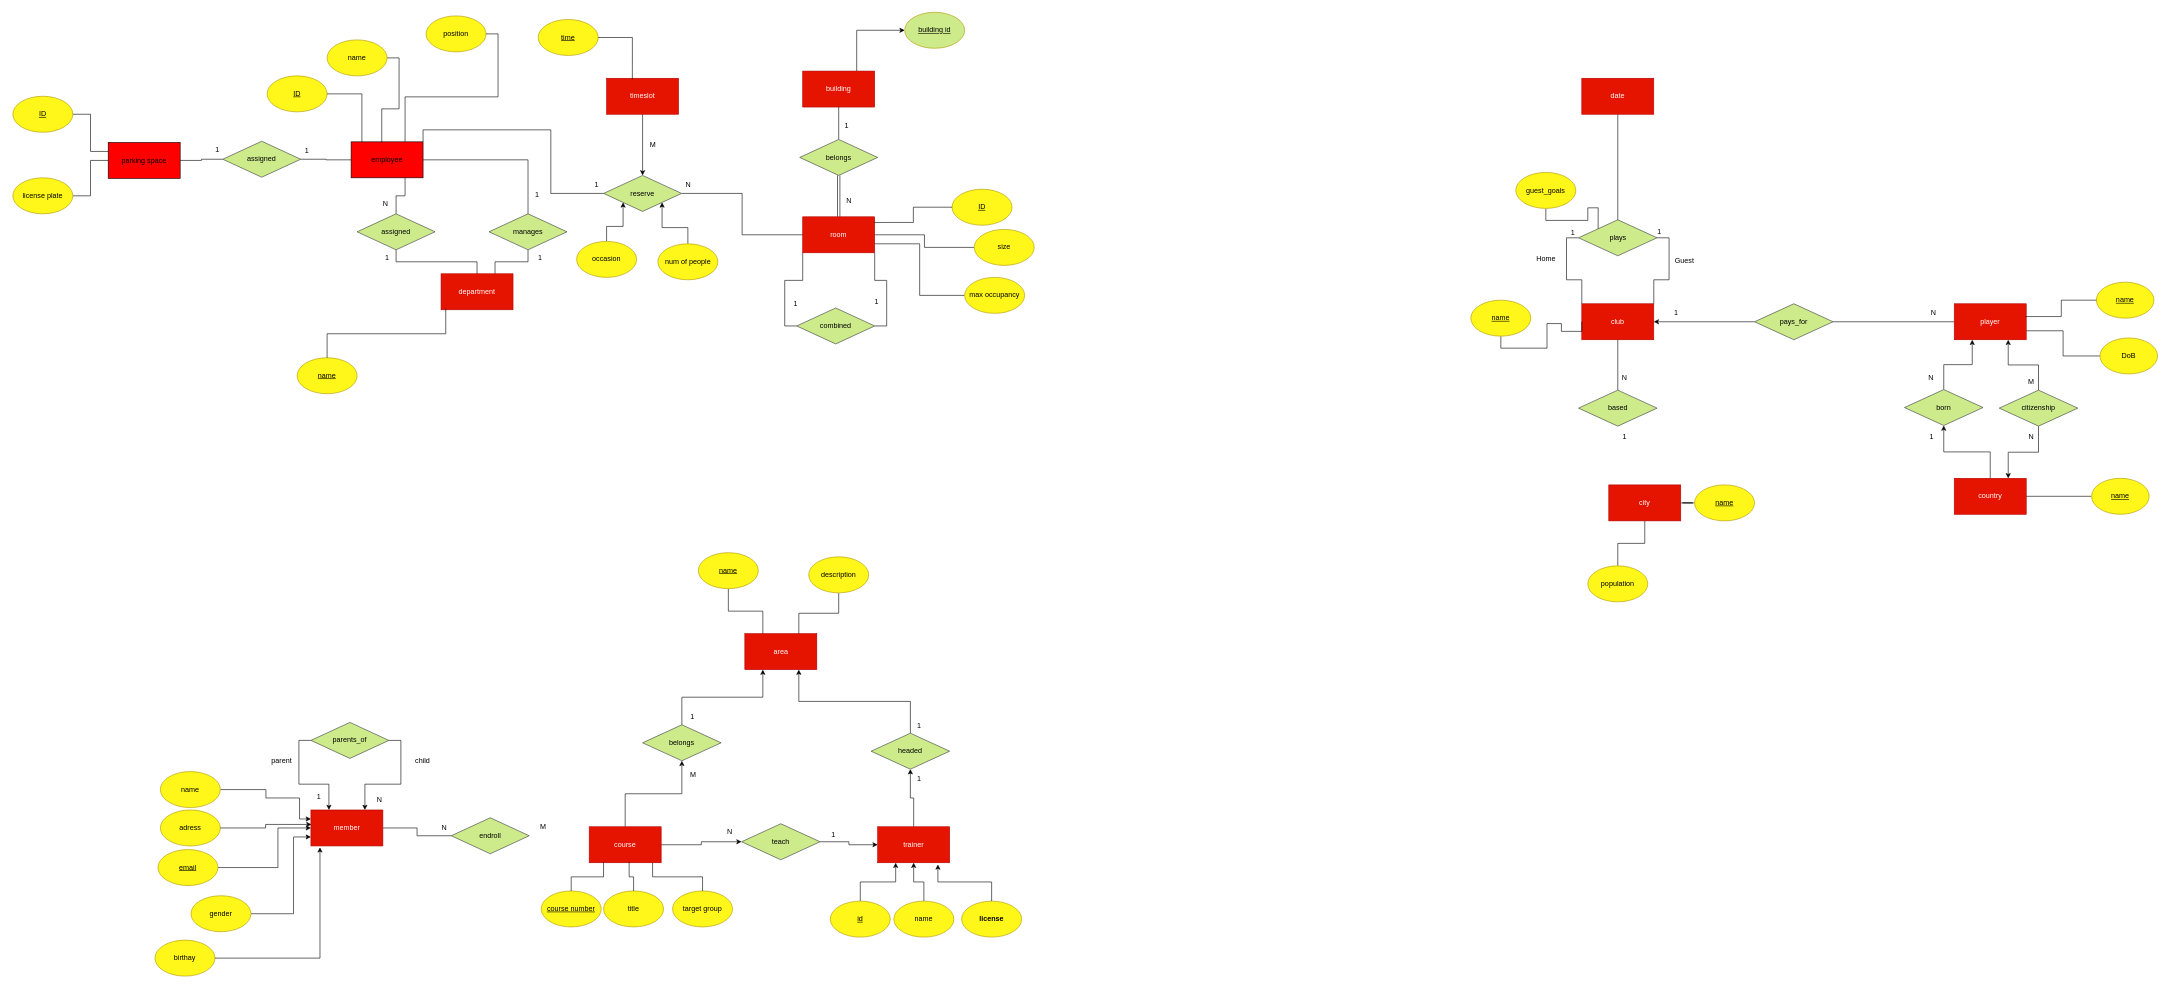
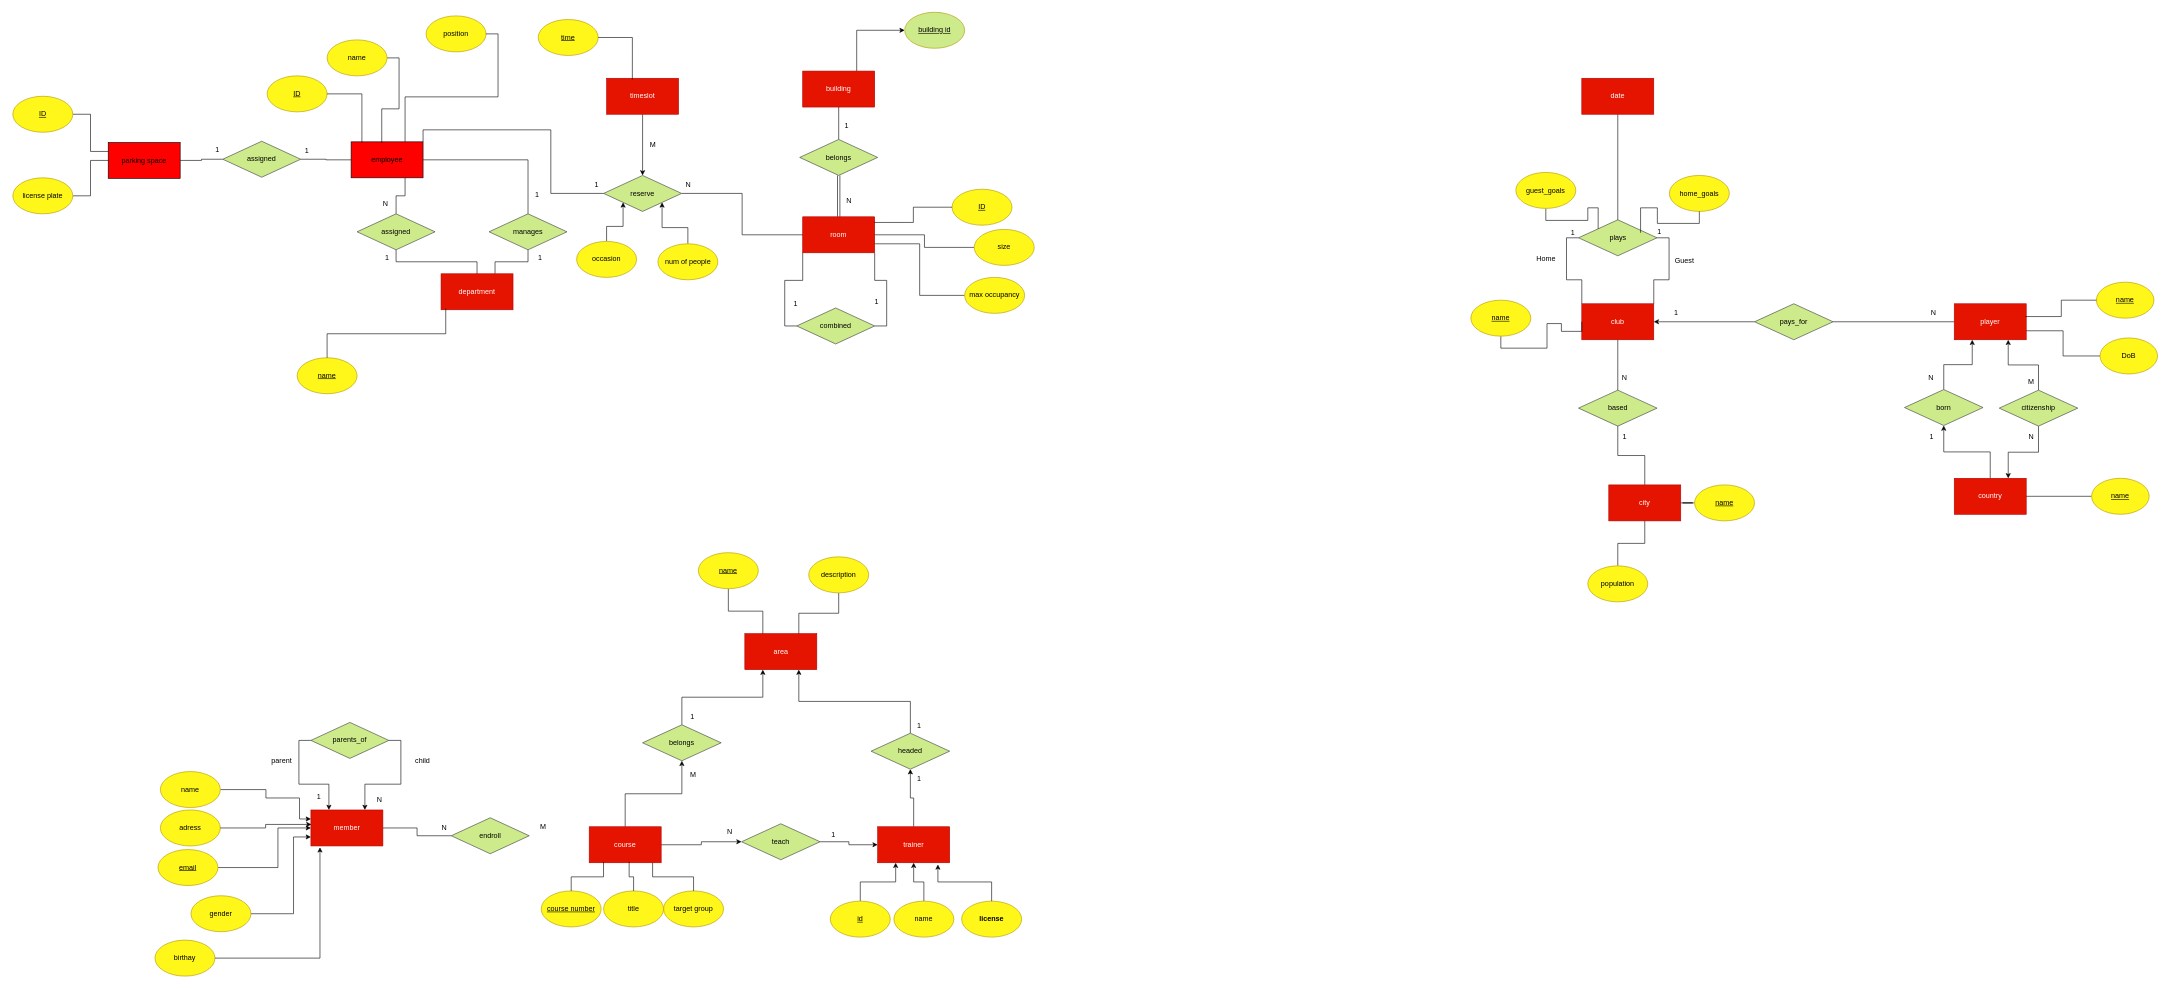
none -> (1700, 194)
none -> (1676, 224)
none -> (1632, 456)
(702, 909) -> (693, 909)
